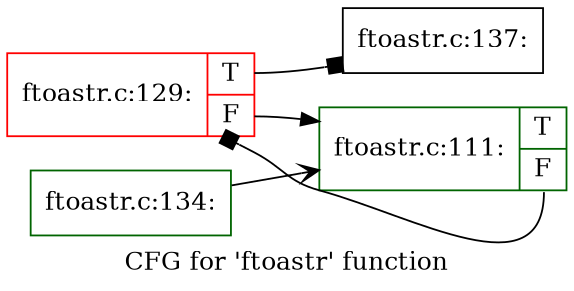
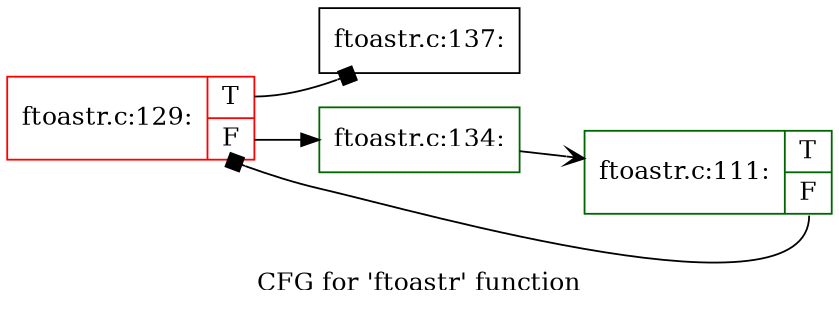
(278, 117) -> (278, 140)
